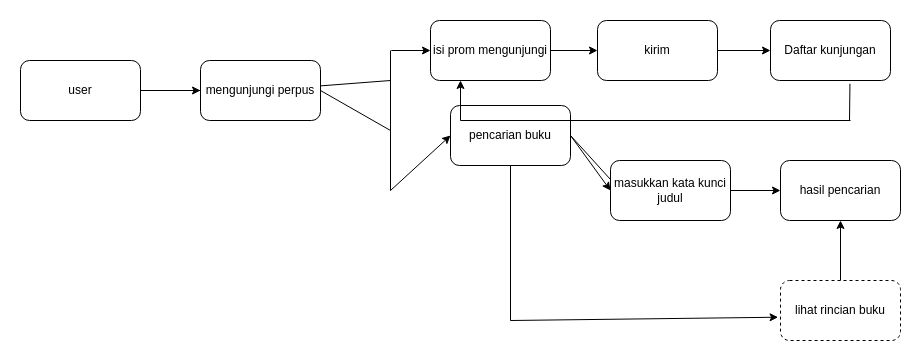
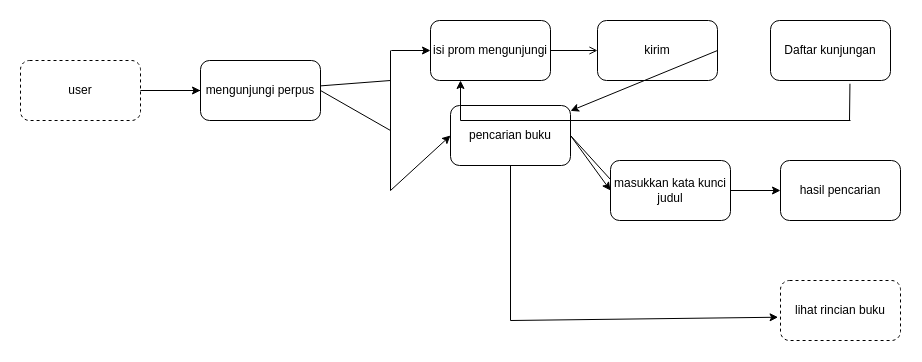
(589, 51) -> (591, 51)
(741, 51) -> (647, 79)
(81, 91) -> (81, 91)
(841, 254) -> none
